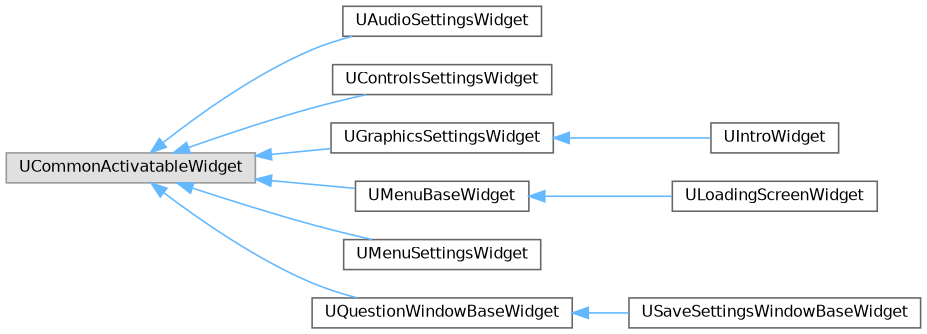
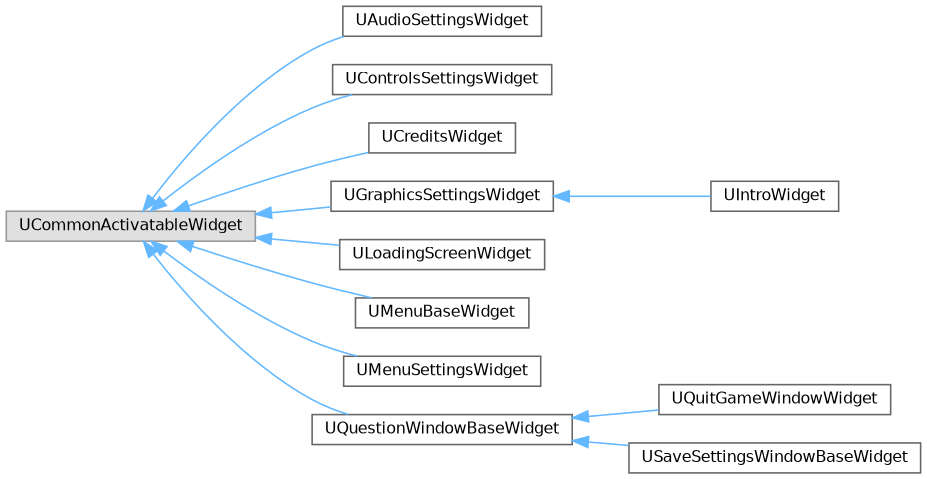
none -> (442, 138)
(609, 196) -> (305, 242)
none -> (775, 400)
